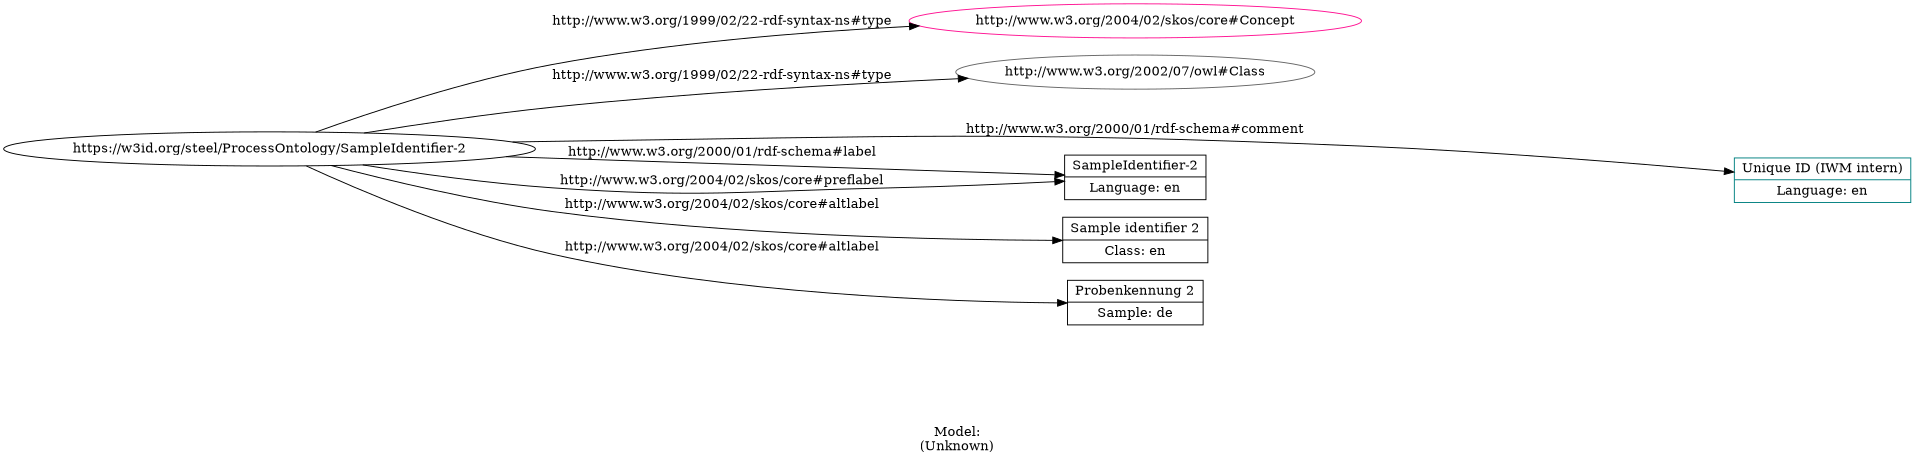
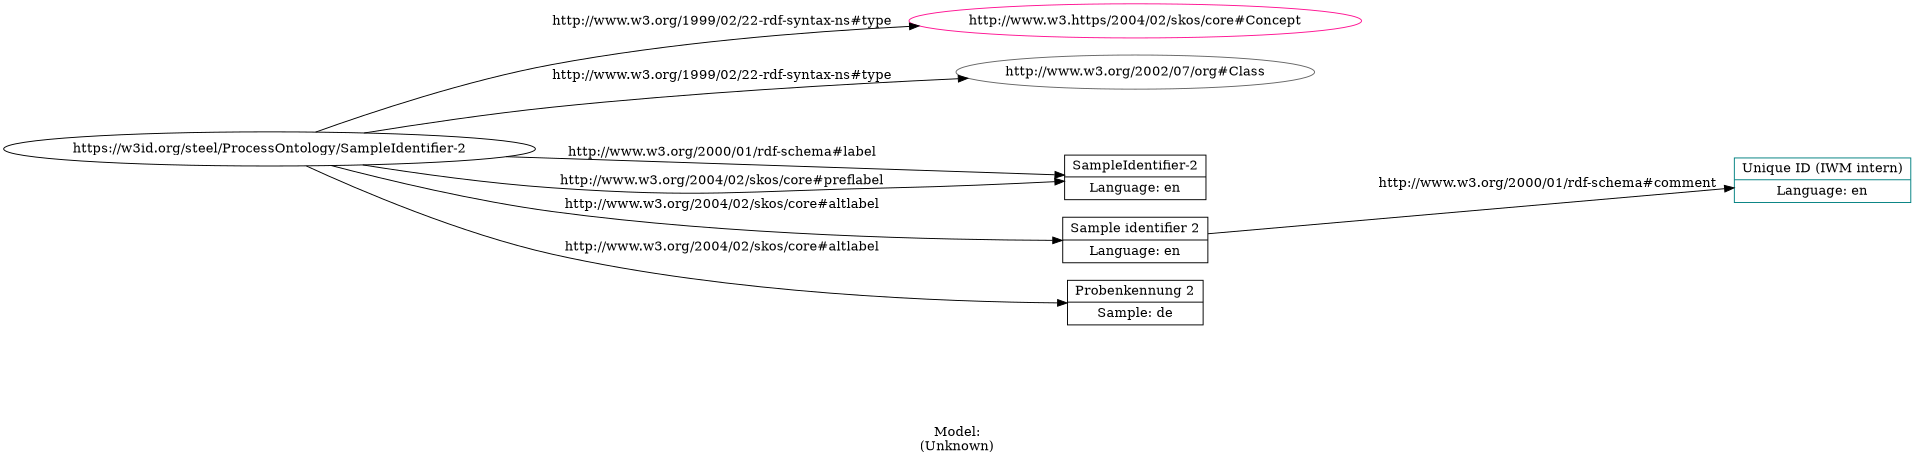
(1135, 21) -> (1135, 21)
(1135, 72) -> (1135, 72)
(1119, 138) -> (1466, 211)
(1135, 251) -> (1135, 251)
